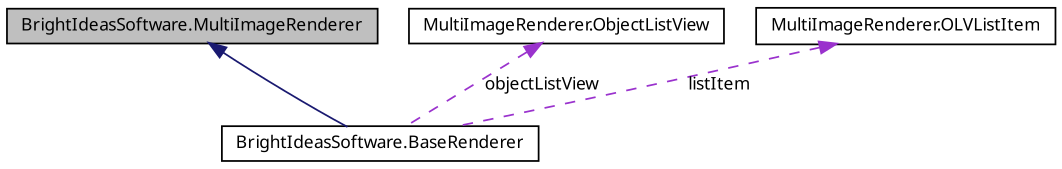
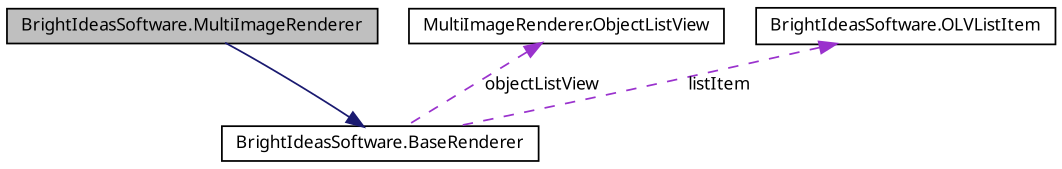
(906, 26) -> (906, 26)
(285, 91) -> (288, 79)
